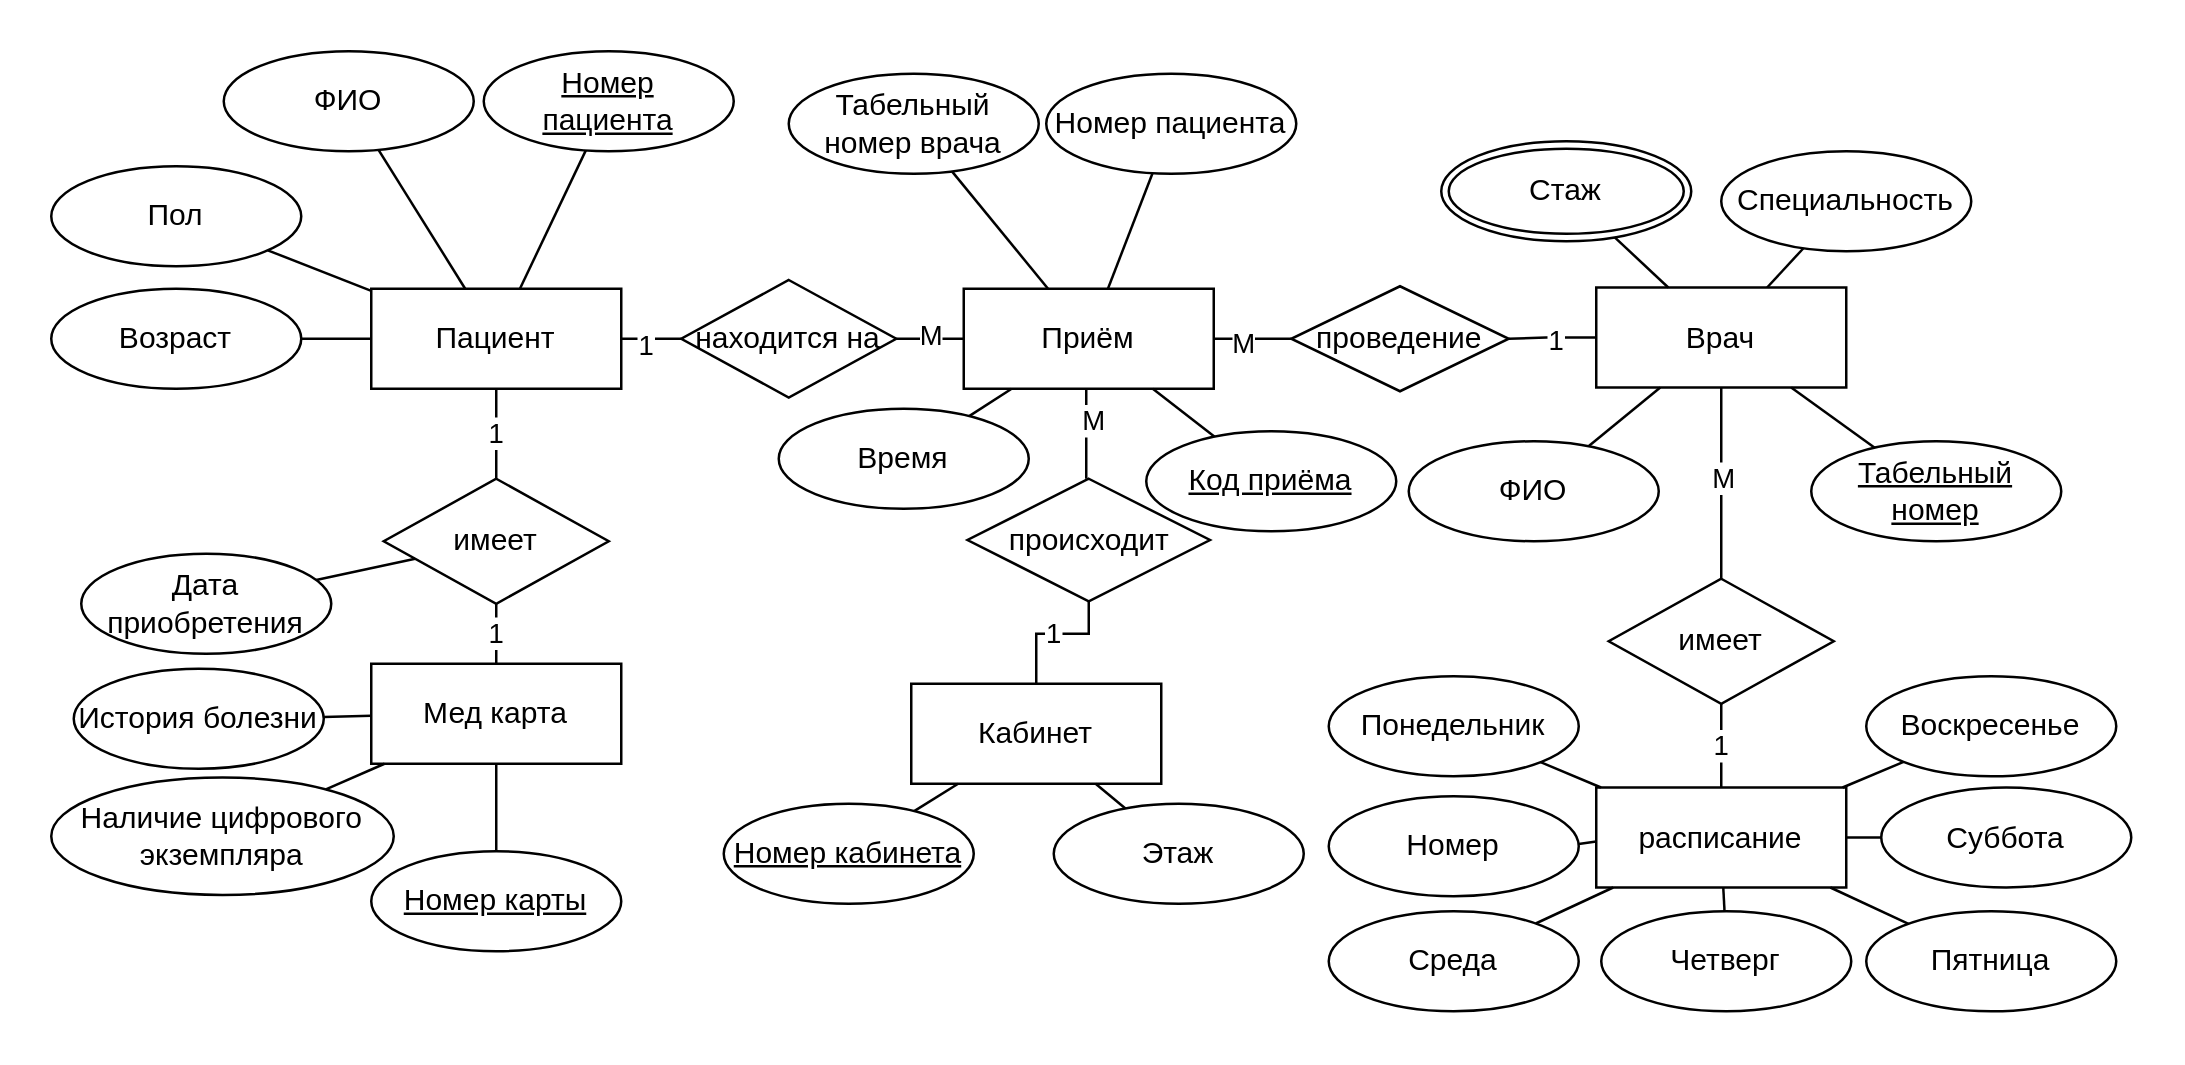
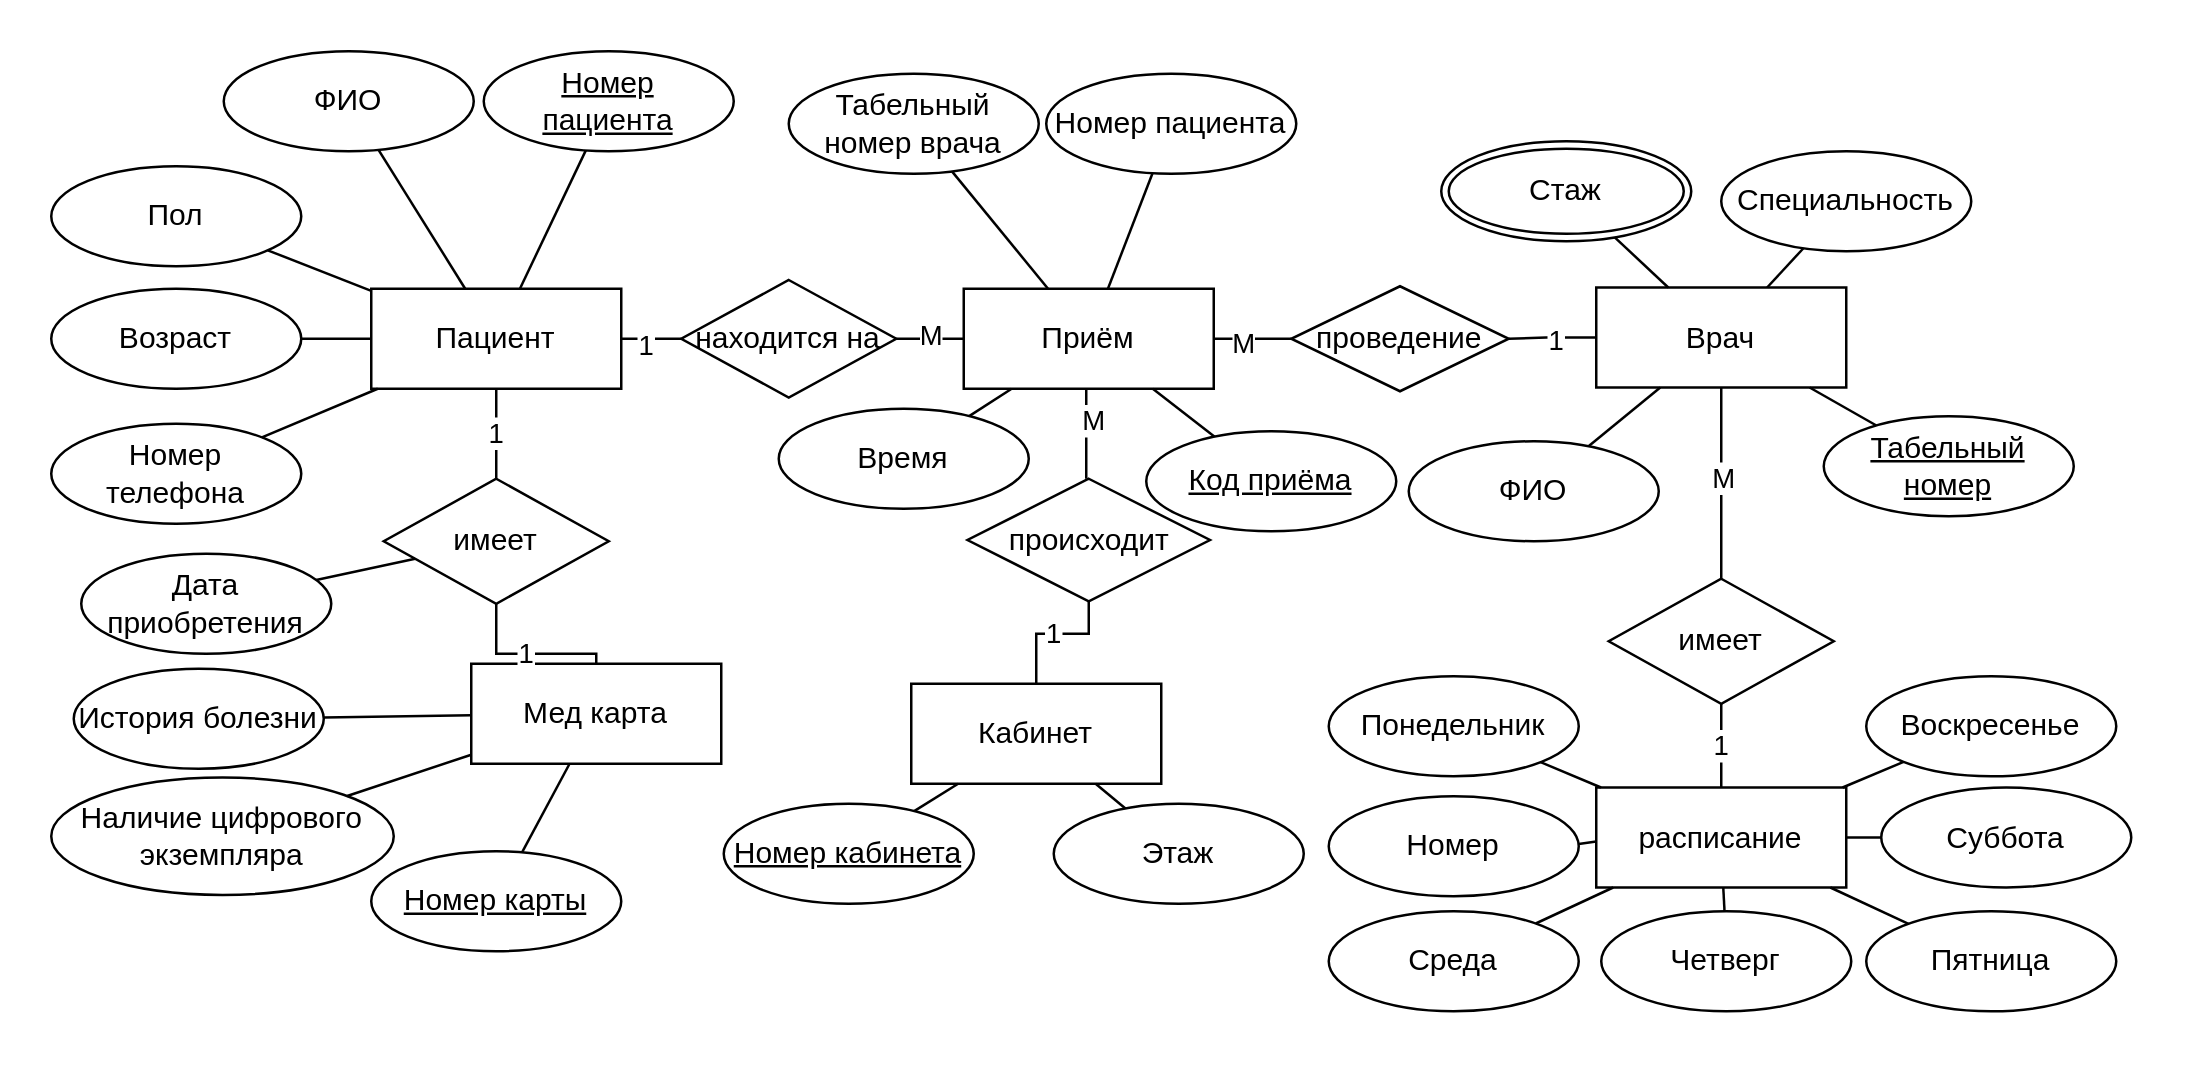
none -> (319, 413)
none -> (176, 474)
(1936, 491) -> (1949, 466)
(496, 714) -> (596, 714)
